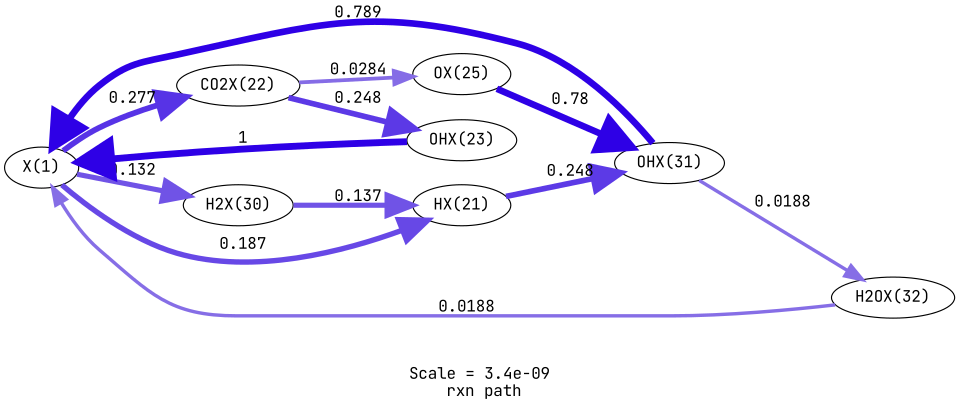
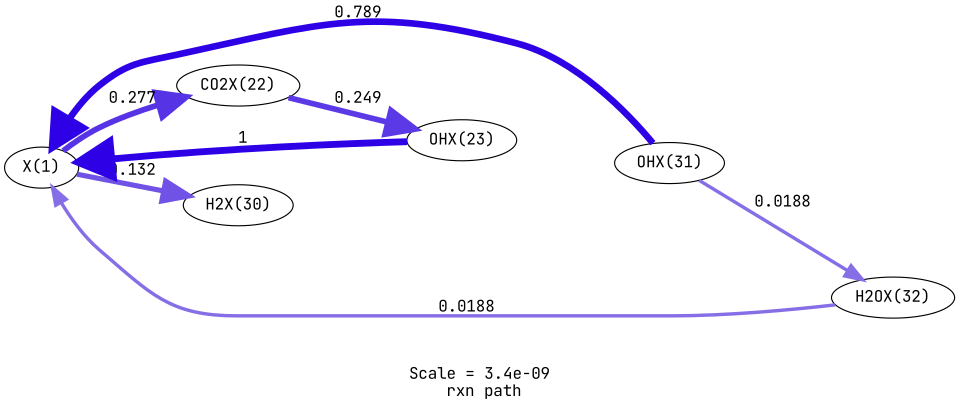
(462, 74) -> none
(353, 99) -> (353, 99)
(462, 205) -> none
